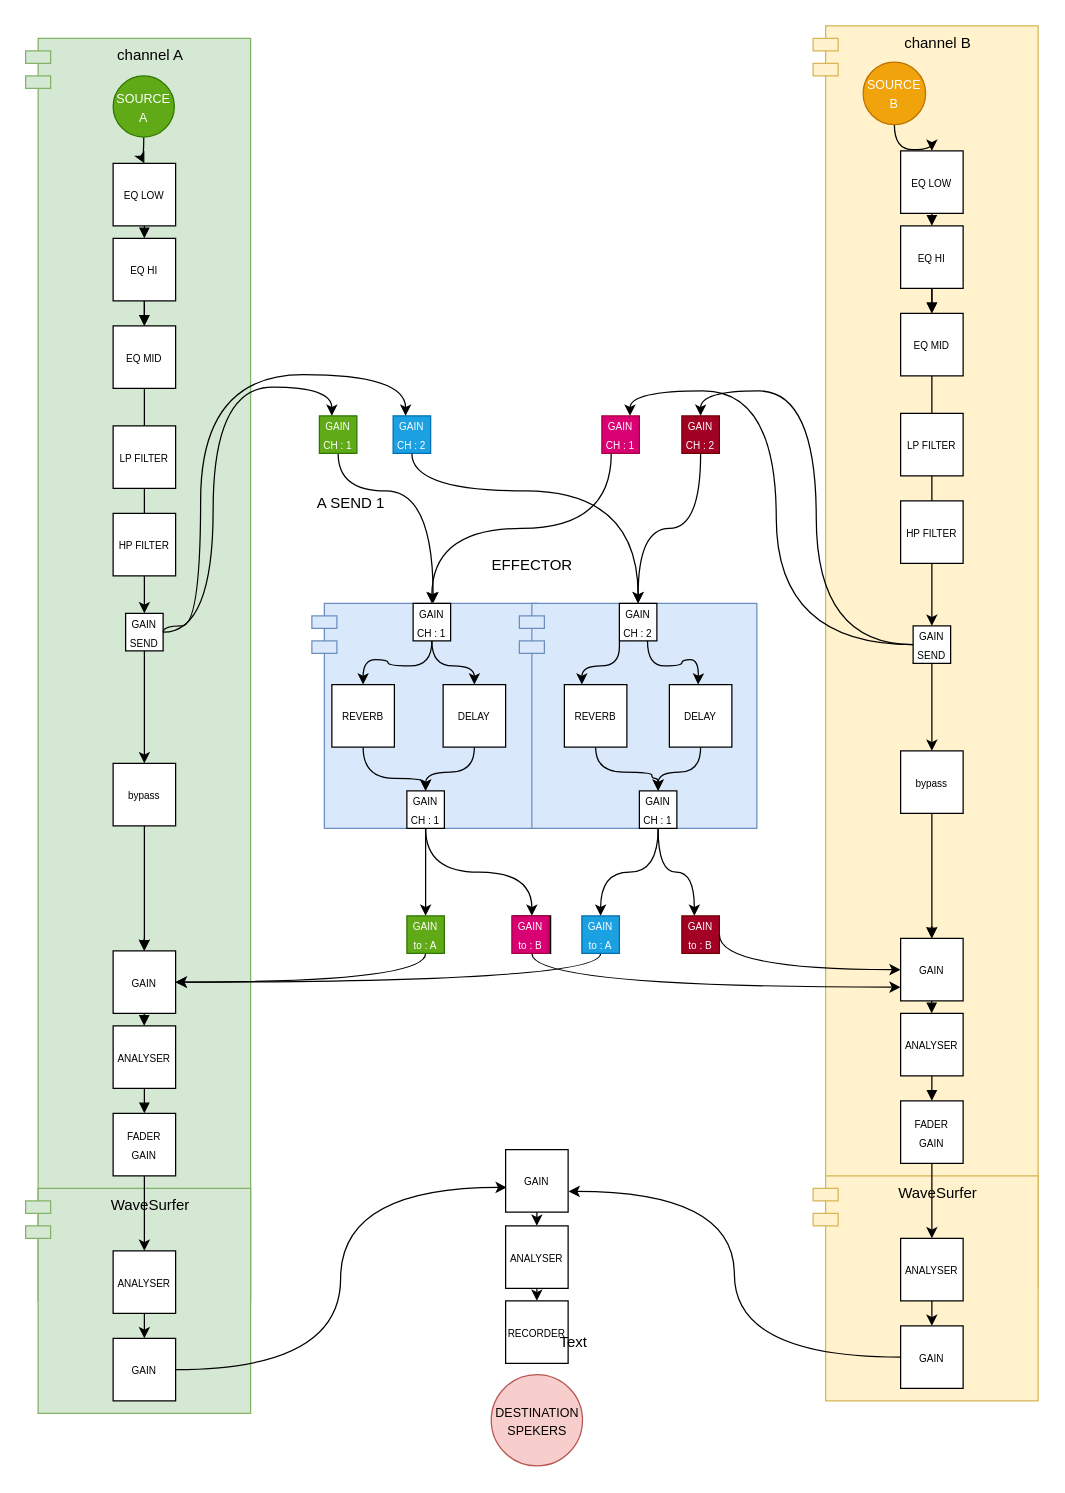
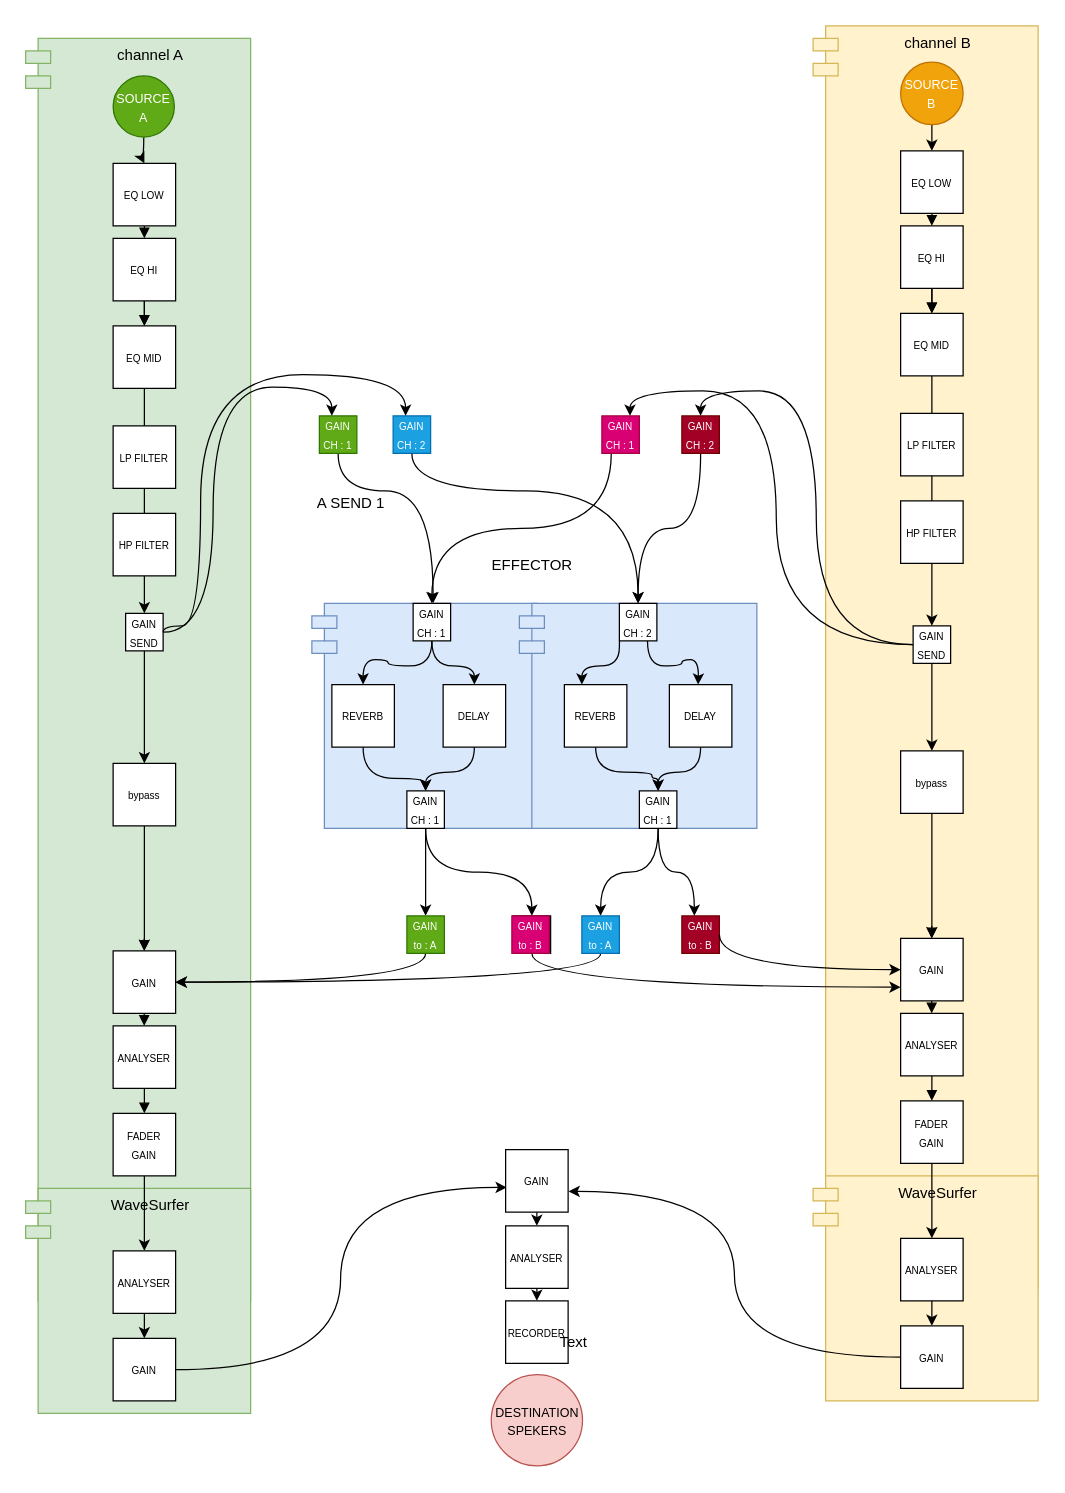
(894, 93) -> (932, 93)
